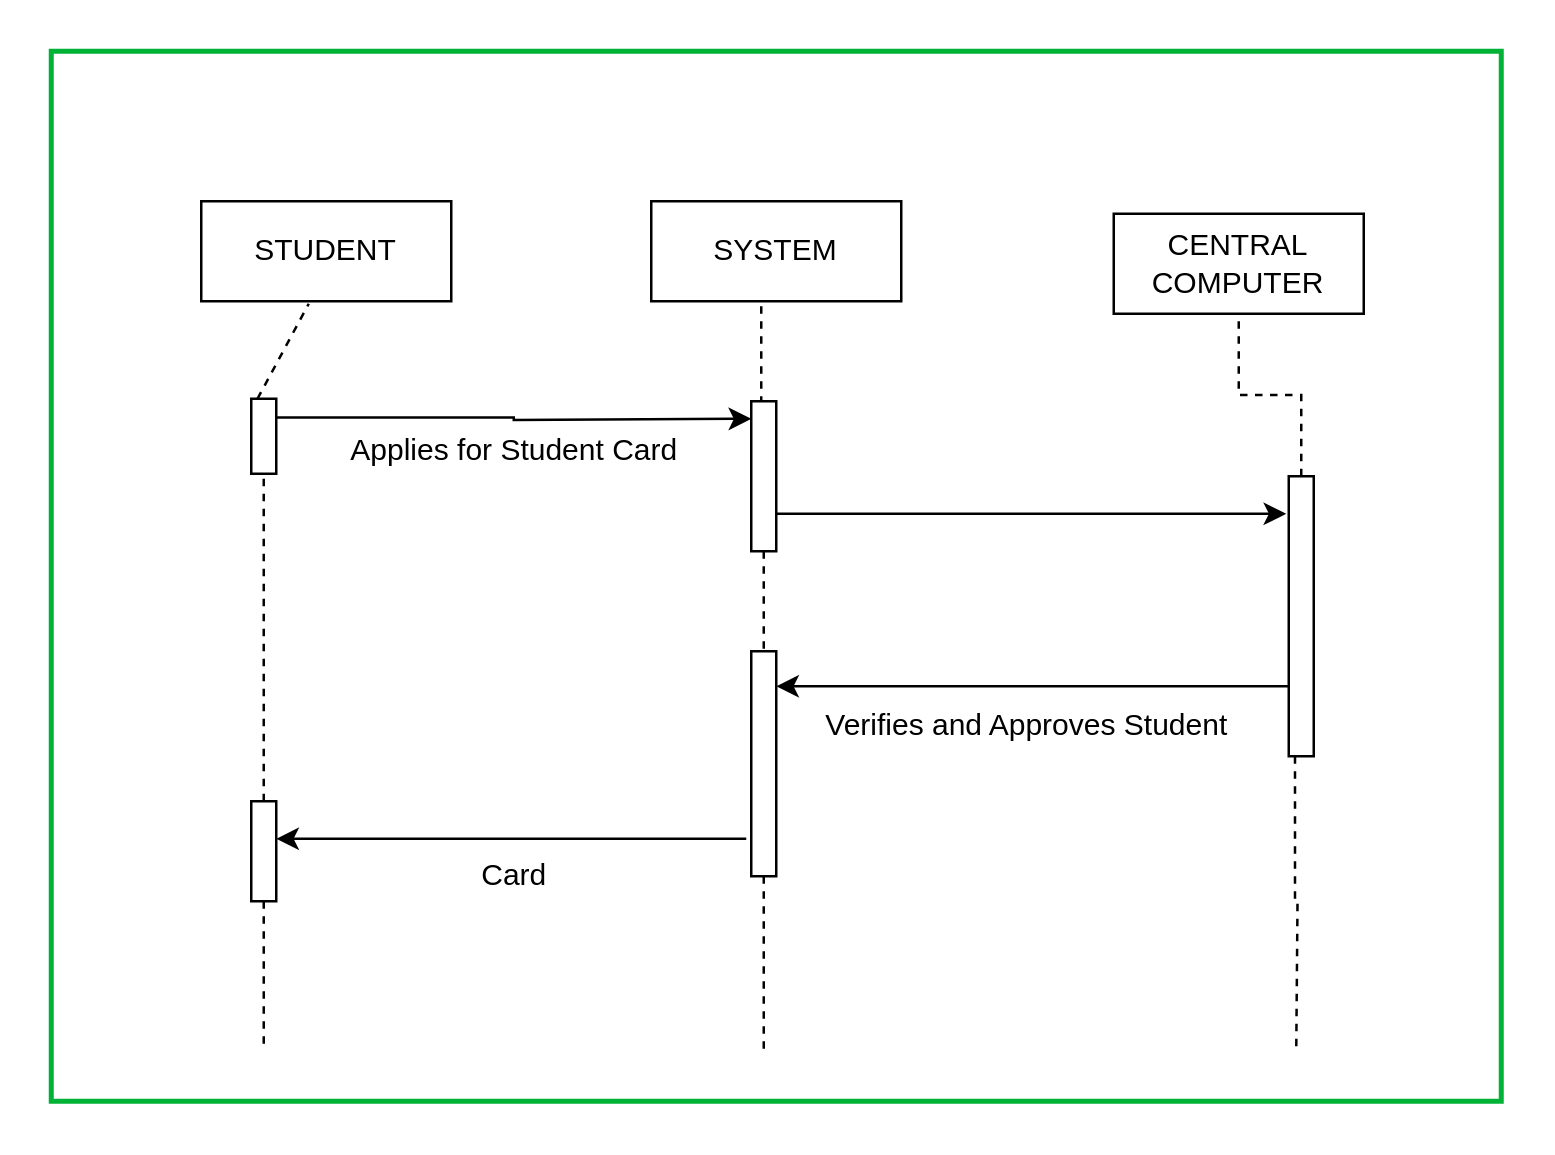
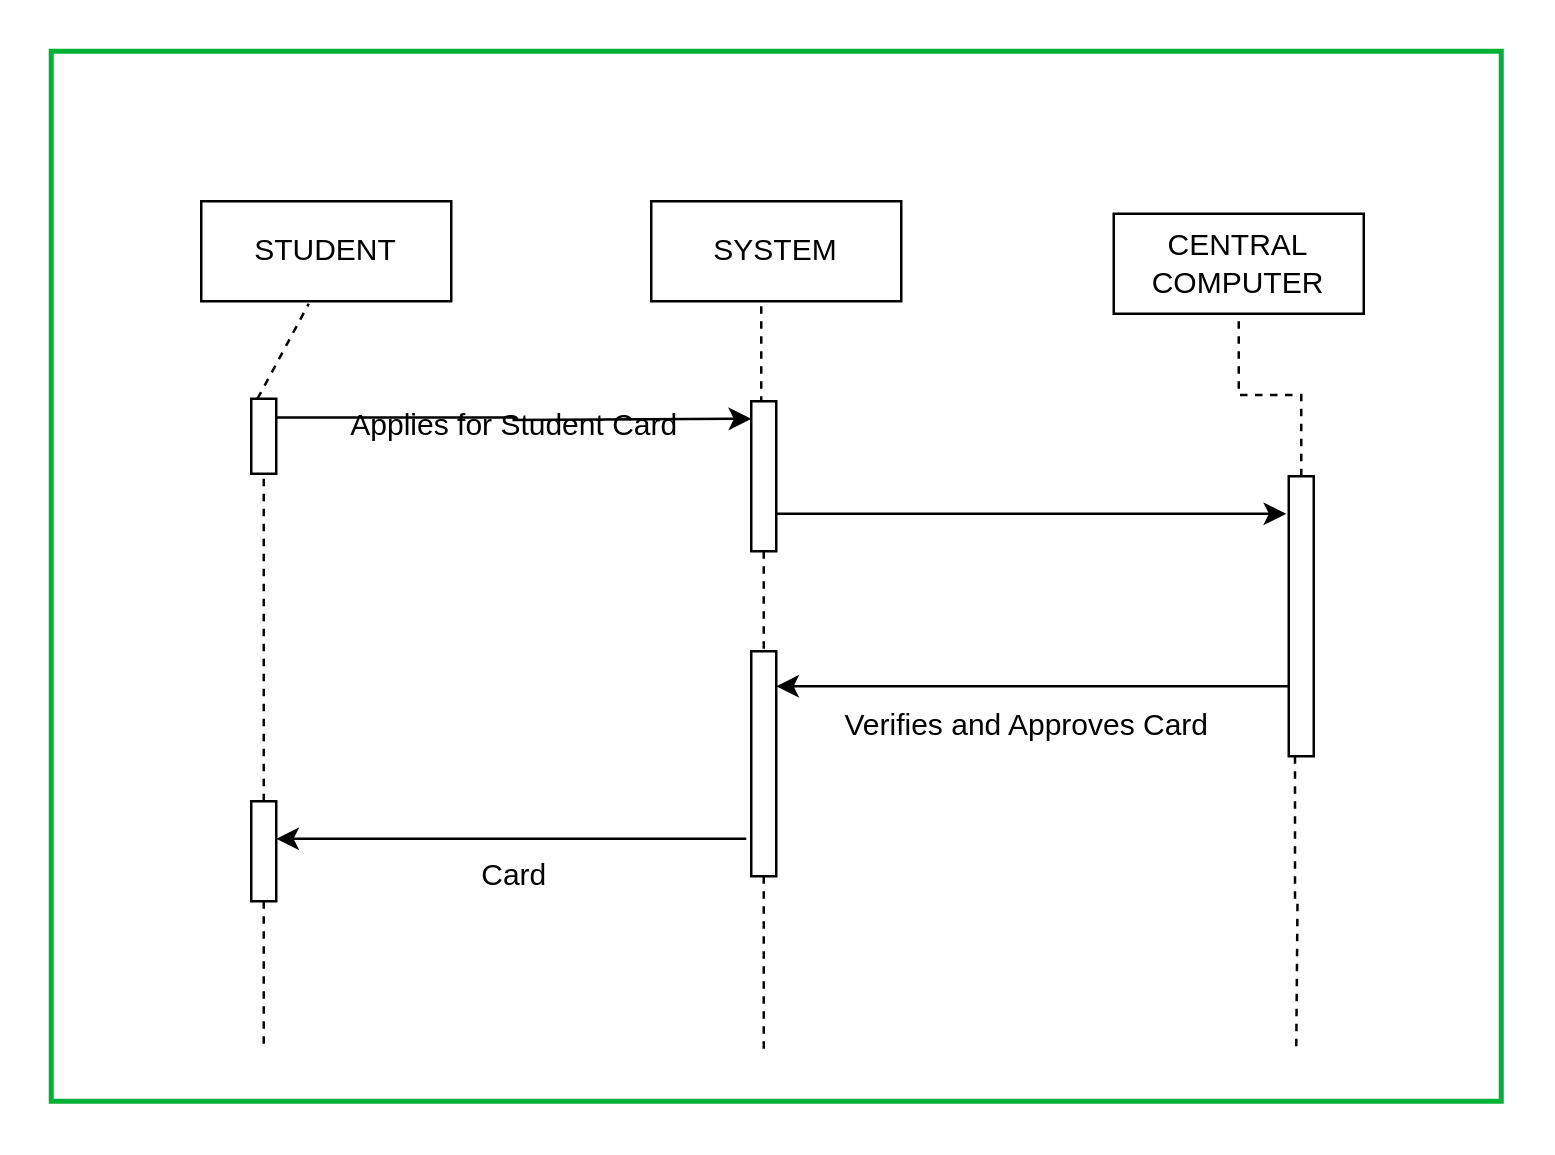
(514, 451) -> (514, 426)
(1028, 726) -> (1028, 726)
